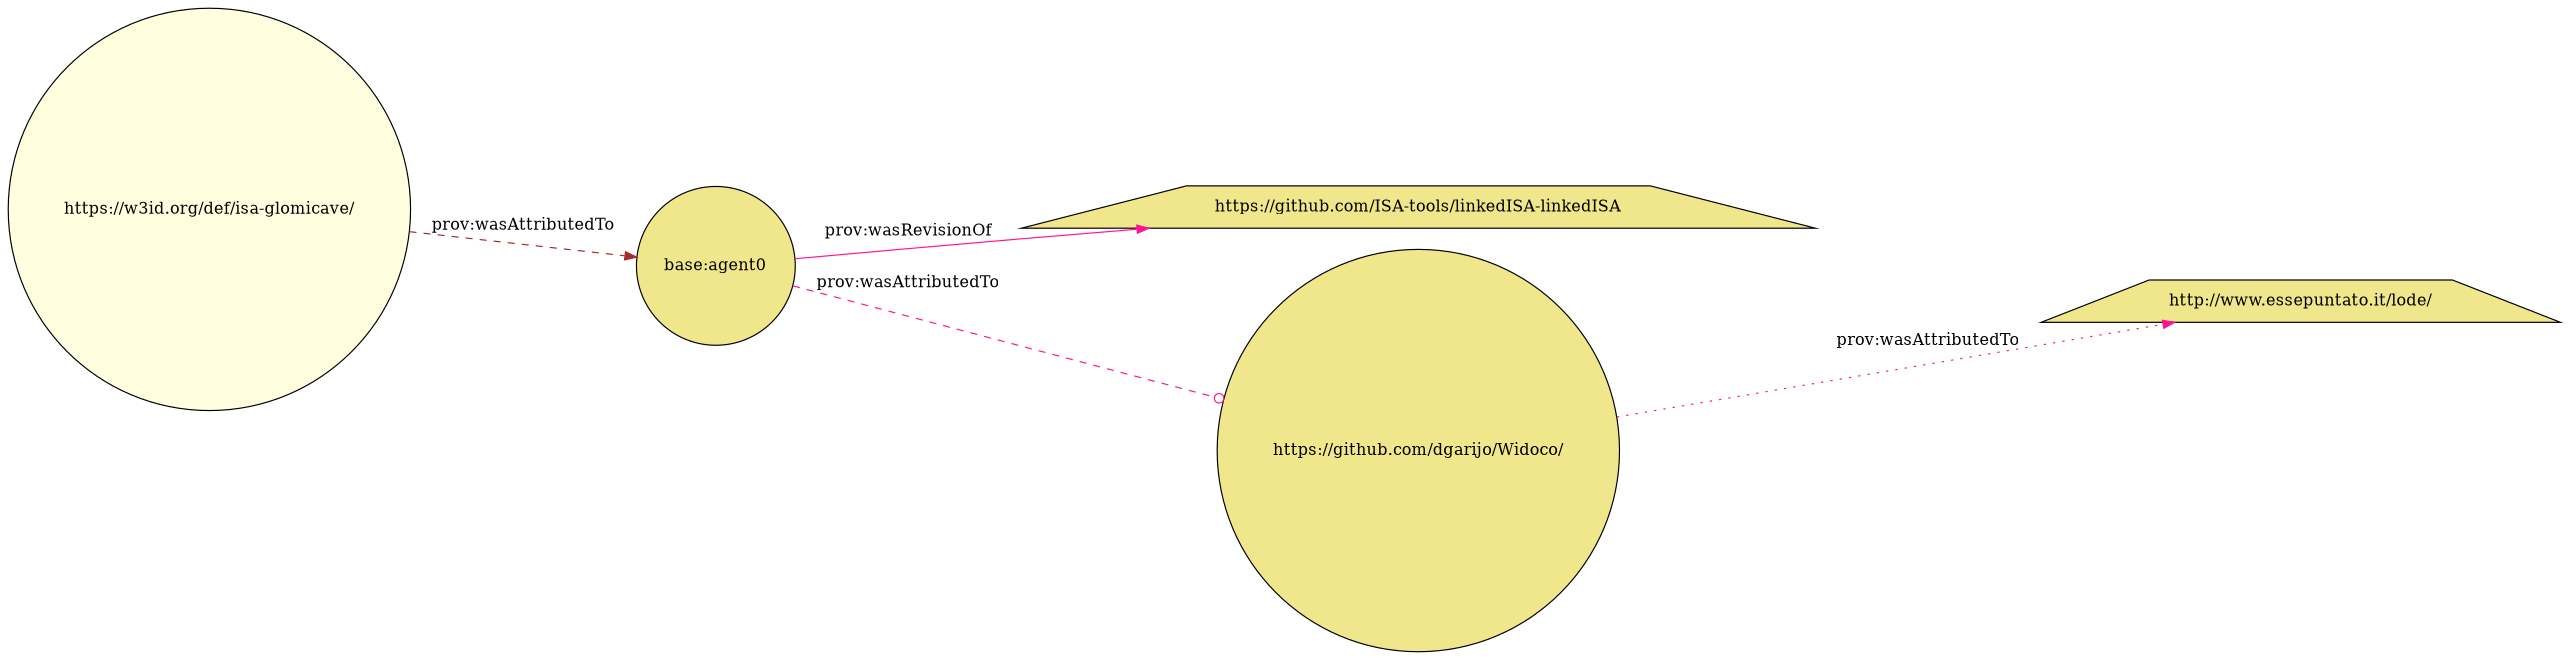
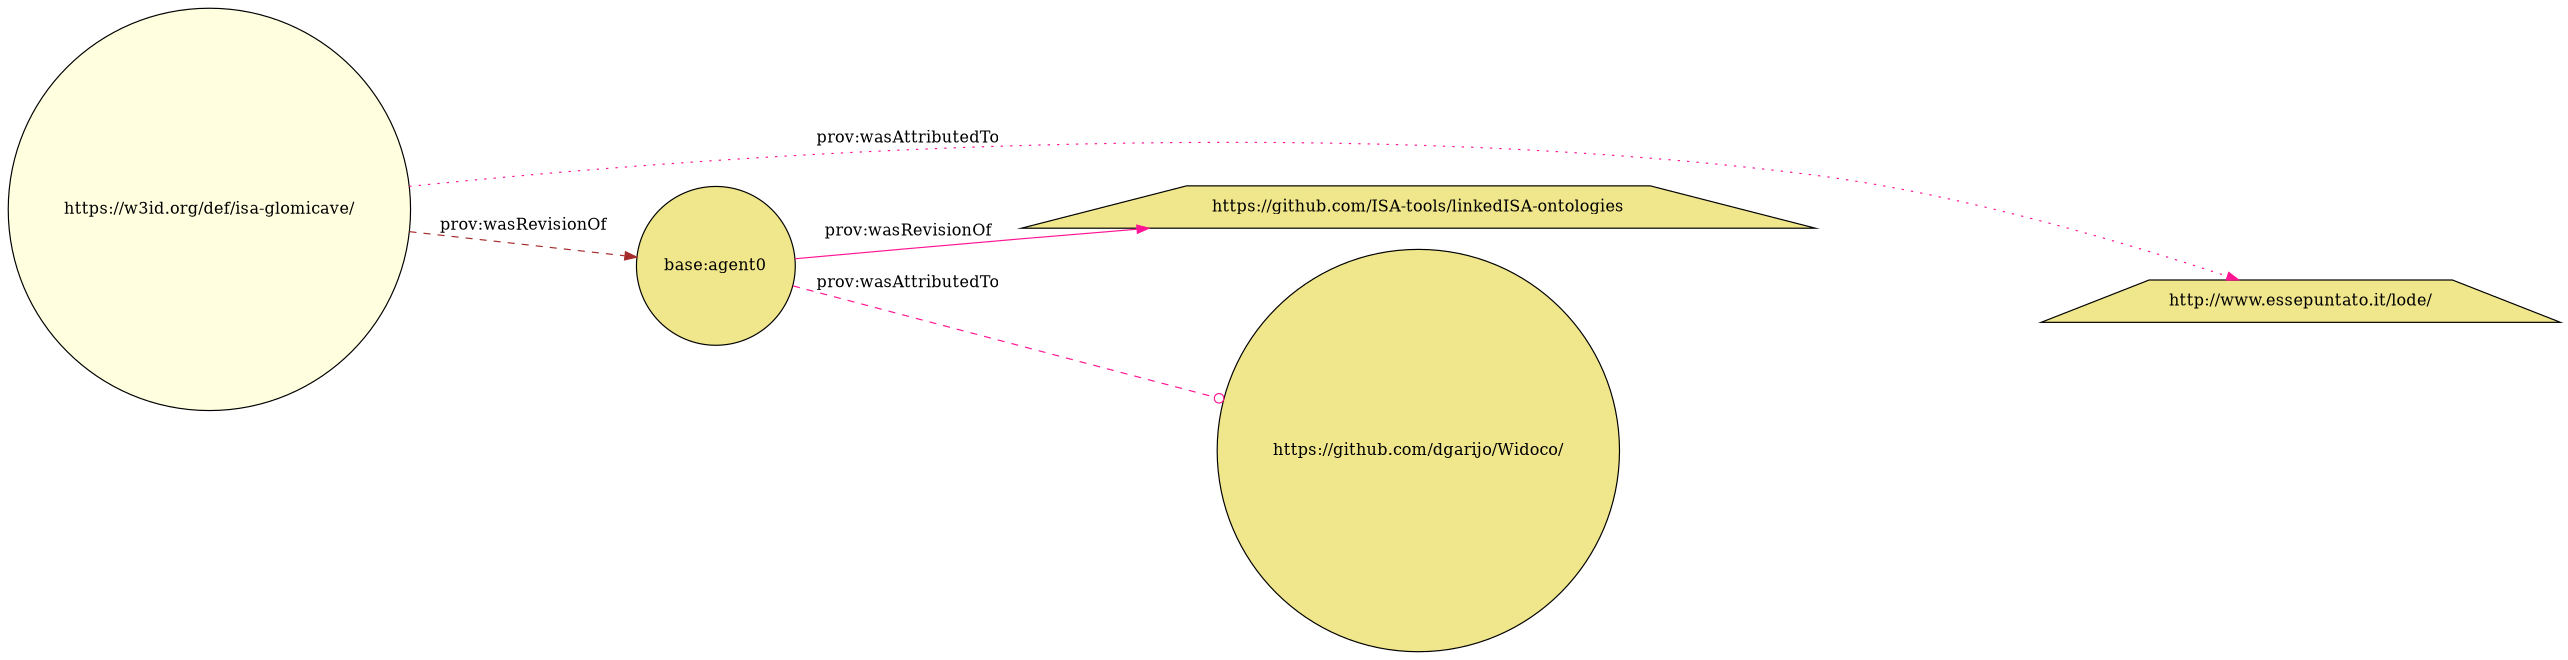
(1418, 207) -> (1418, 207)
(523, 225) -> (523, 225)
(1890, 371) -> (1324, 144)
